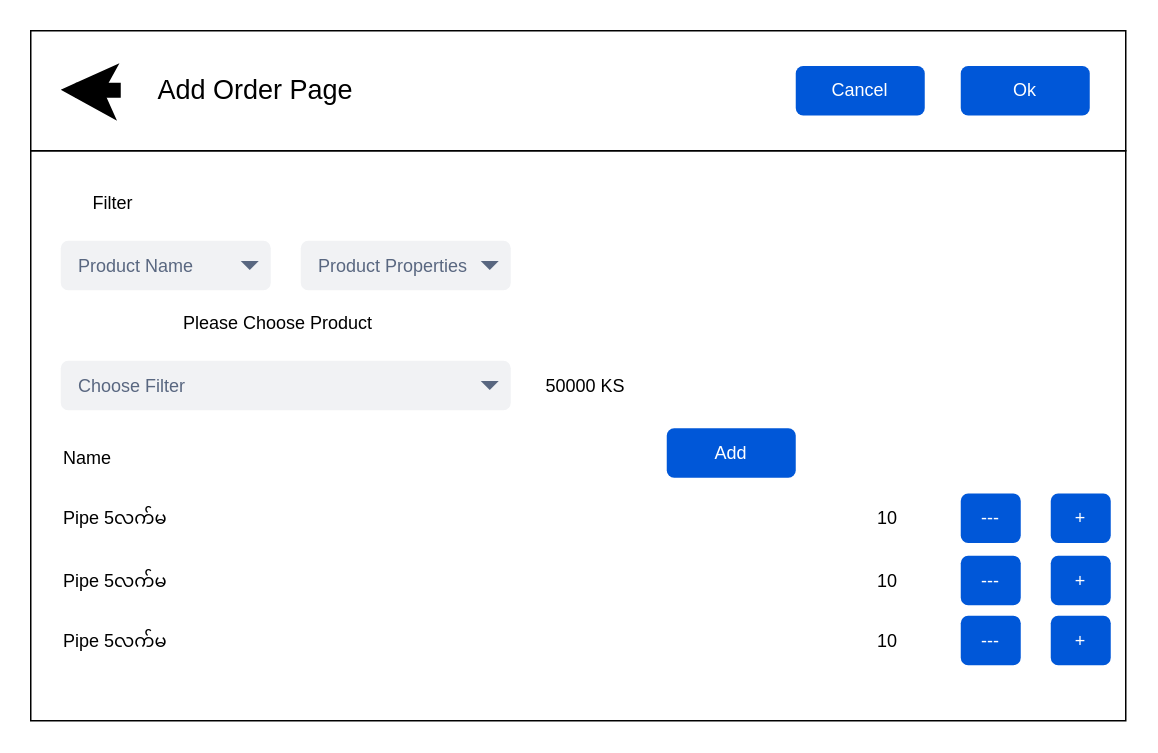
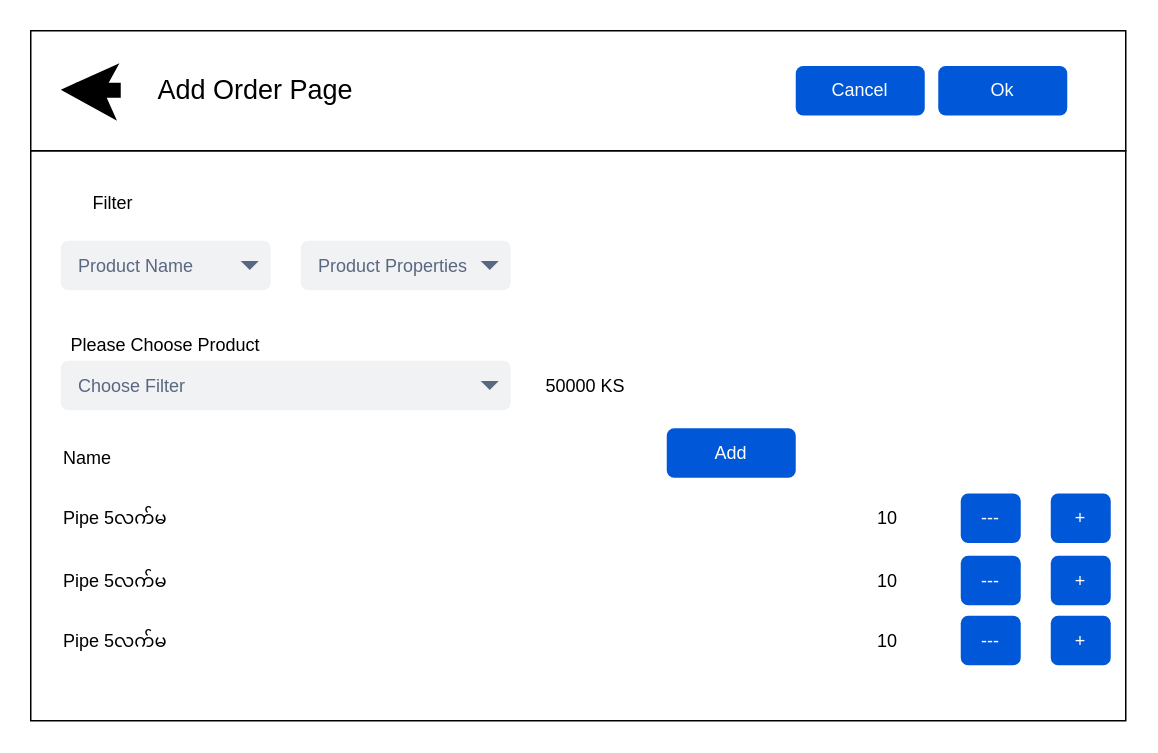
(1025, 91) -> (1003, 91)
(278, 323) -> (166, 346)
